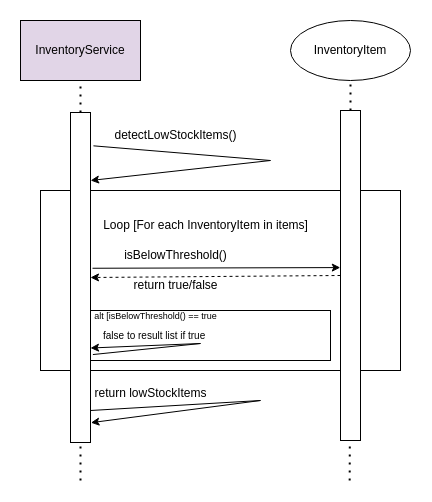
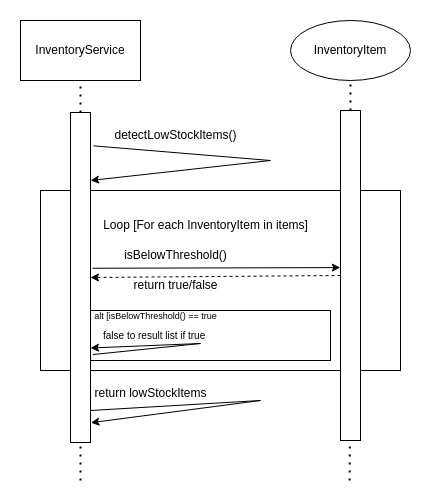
(81, 51) -> (81, 51)
